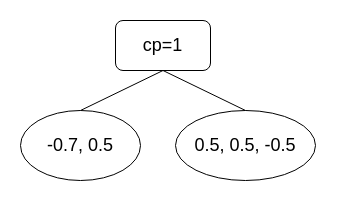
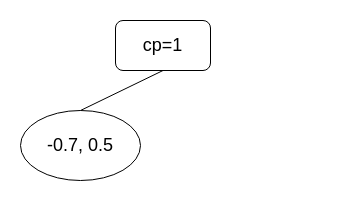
(205, 91) -> none
(246, 146) -> none
